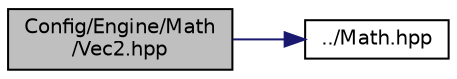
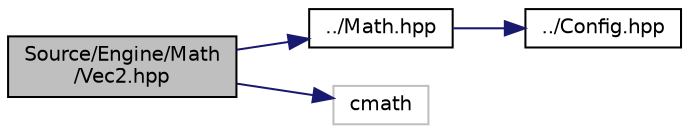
none -> (603, 28)
(120, 39) -> (122, 67)
none -> (381, 105)
